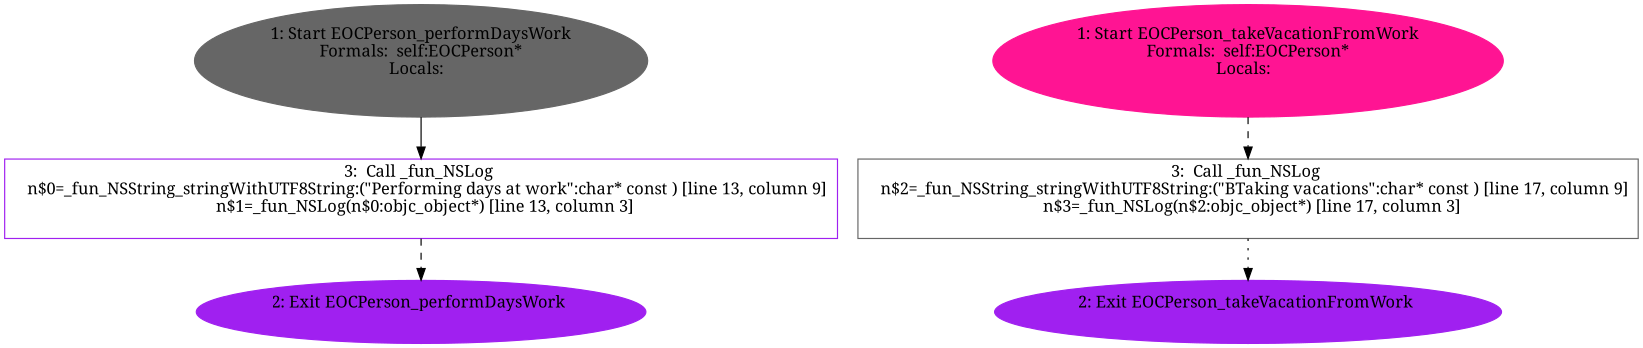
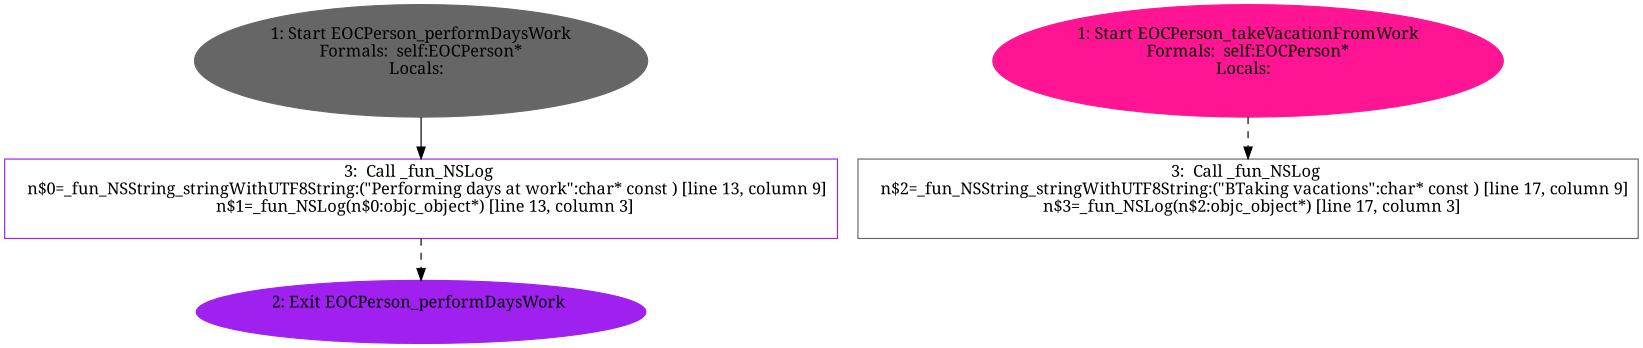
(1248, 312) -> none
